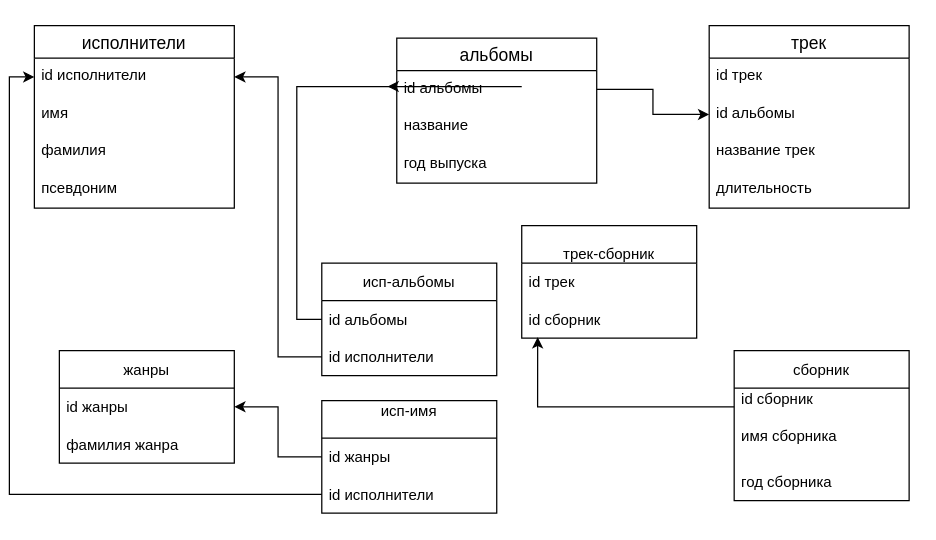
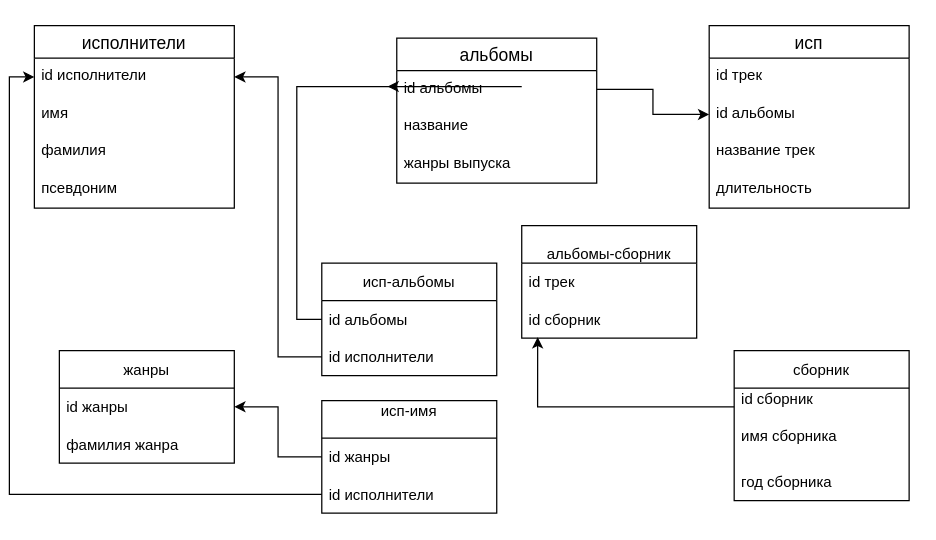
(809, 43) -> (809, 43)
(448, 163) -> (456, 163)
(609, 254) -> (609, 254)
